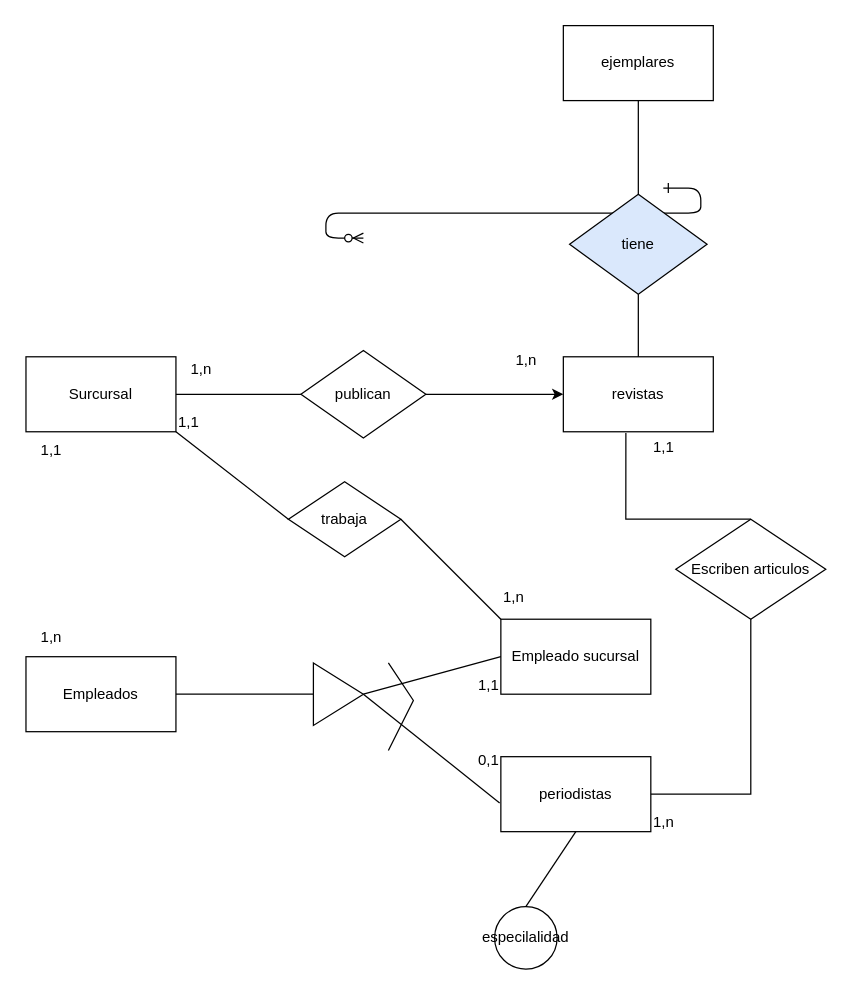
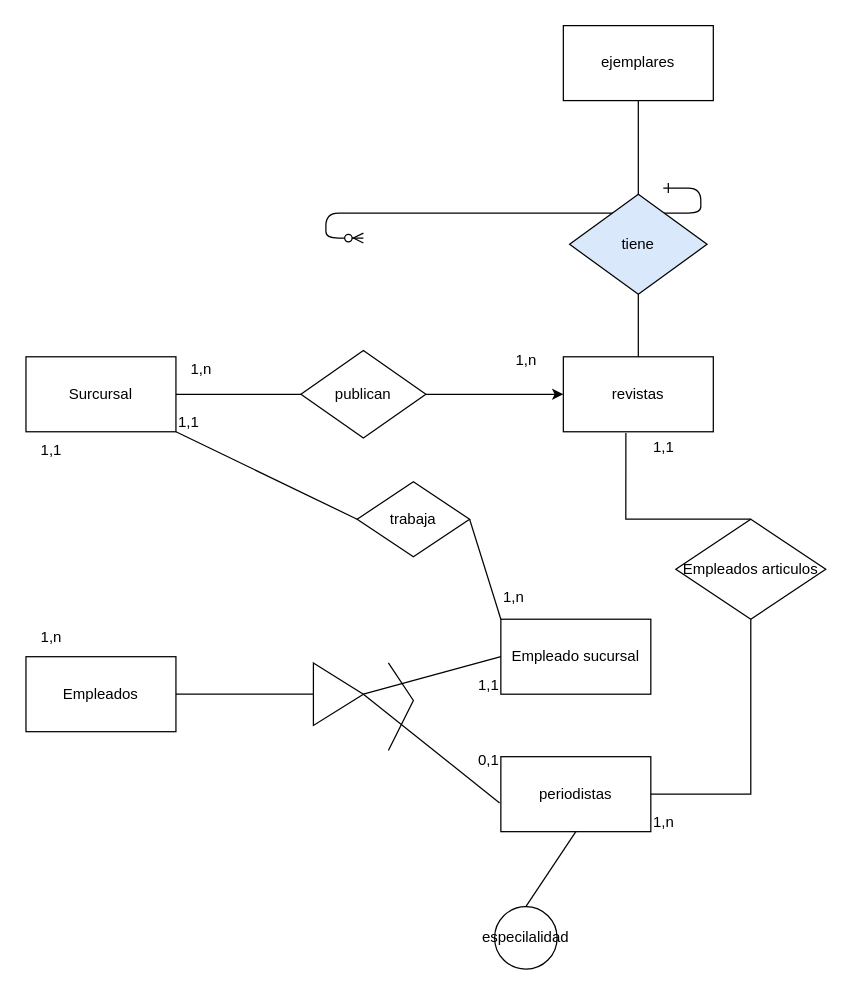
(344, 519) -> (413, 519)
(751, 569) -> (751, 569)
